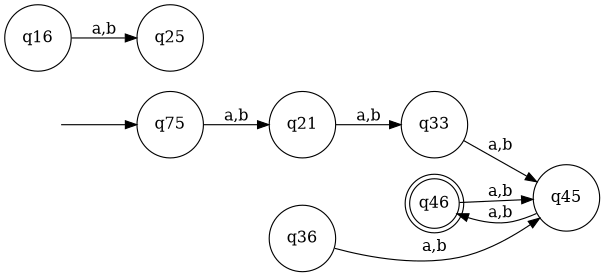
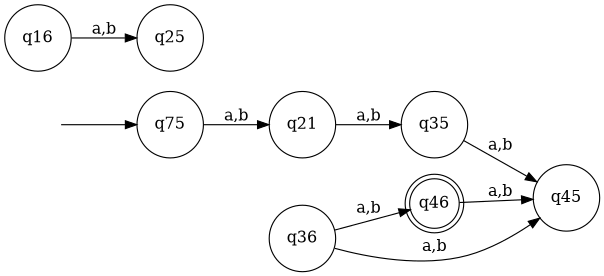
(434, 125) -> (434, 125)
(503, 223) -> (367, 221)
